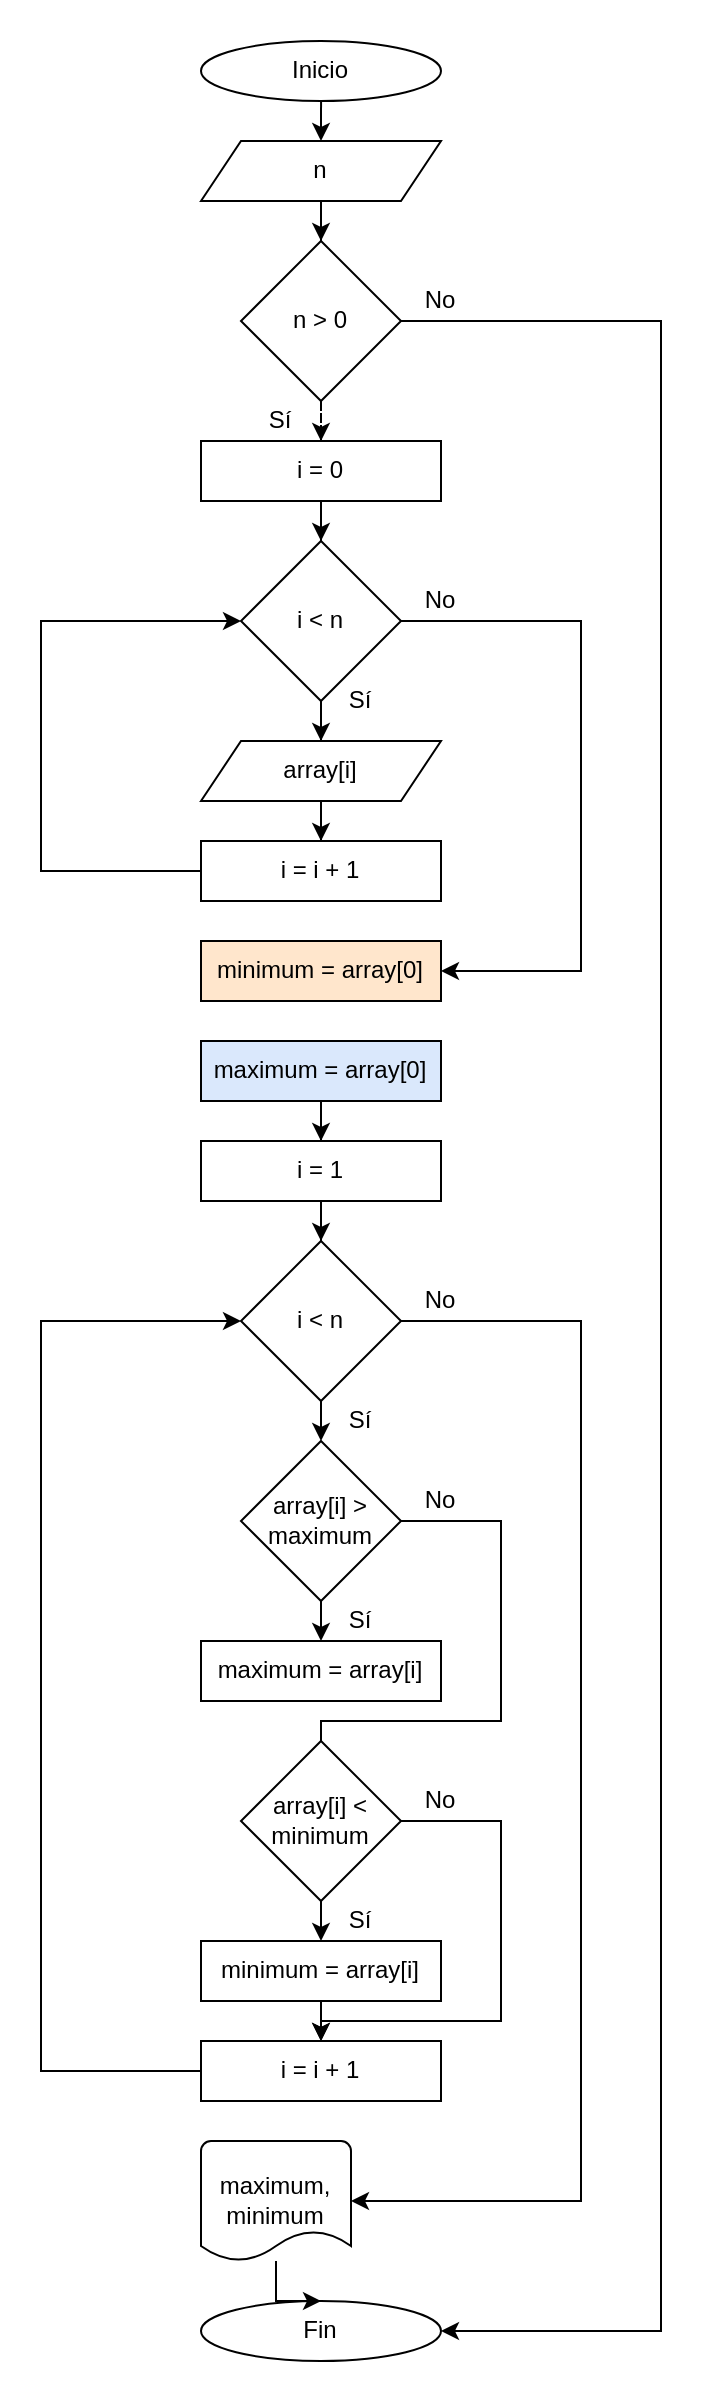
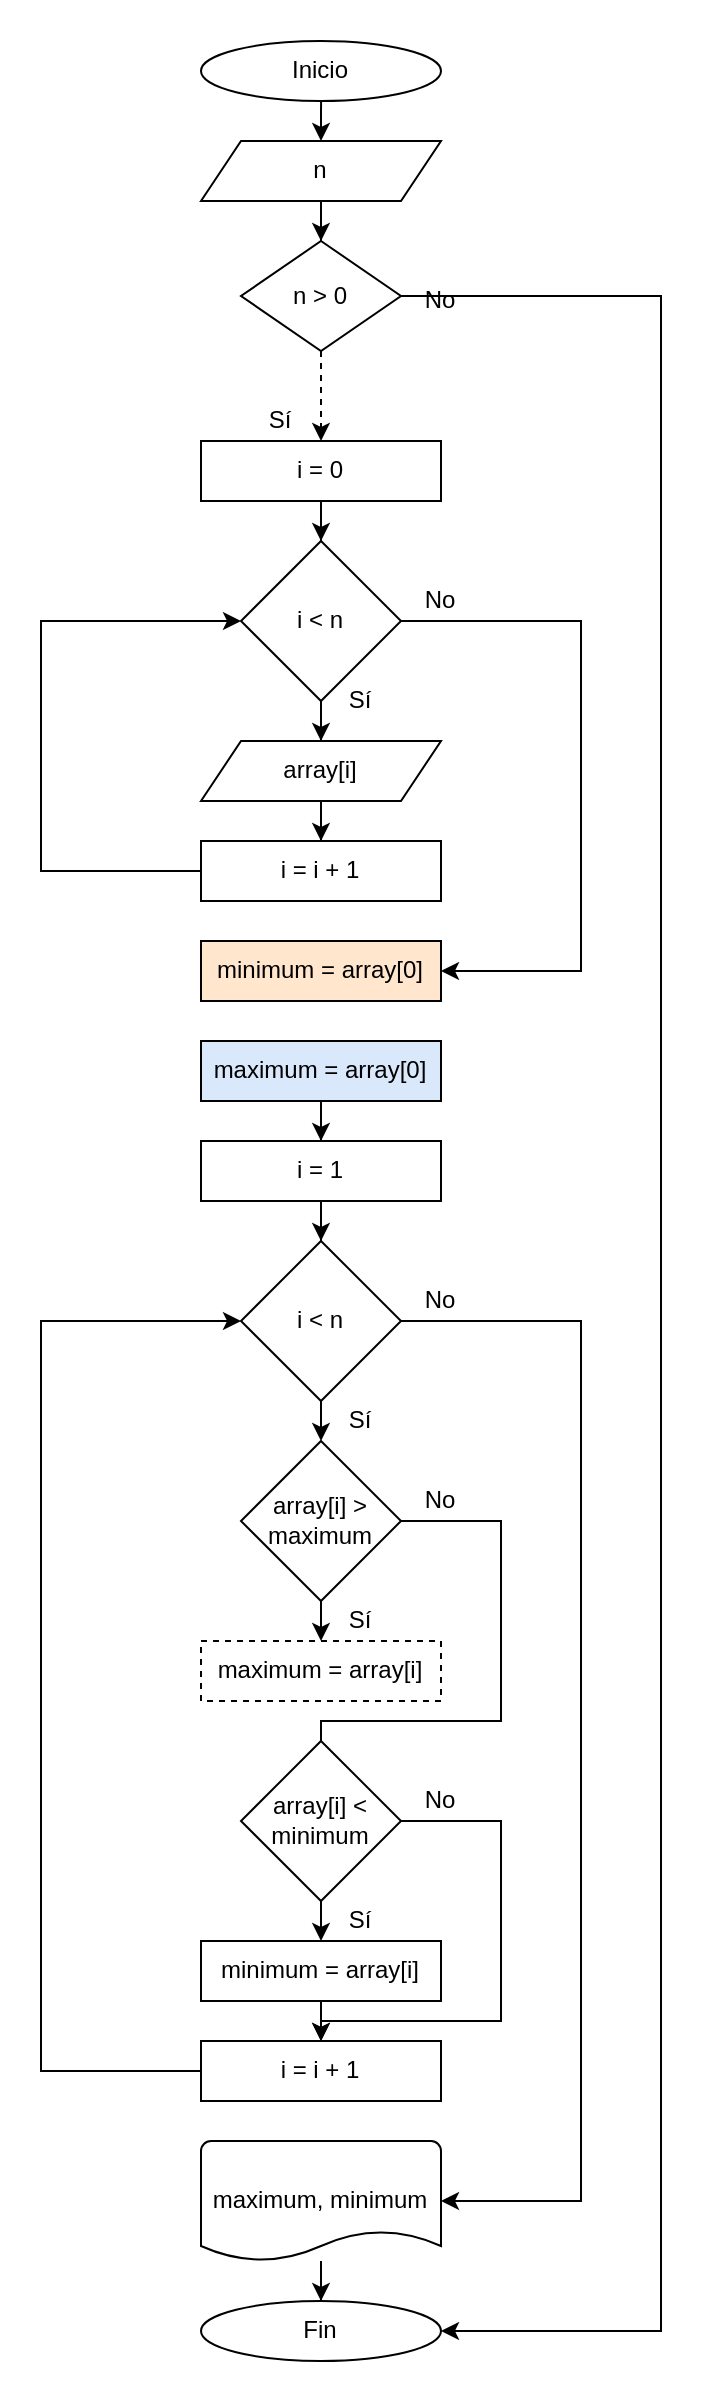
(321, 321) -> (321, 296)
(321, 1671) -> (321, 1671)
(276, 2201) -> (321, 2201)
